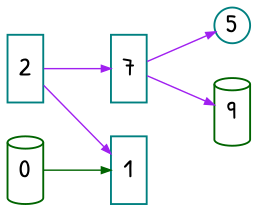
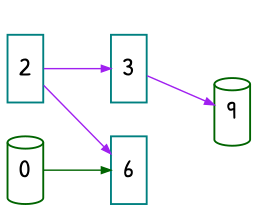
(232, 25) -> none
(129, 69) -> (129, 69)
(129, 170) -> (129, 170)
